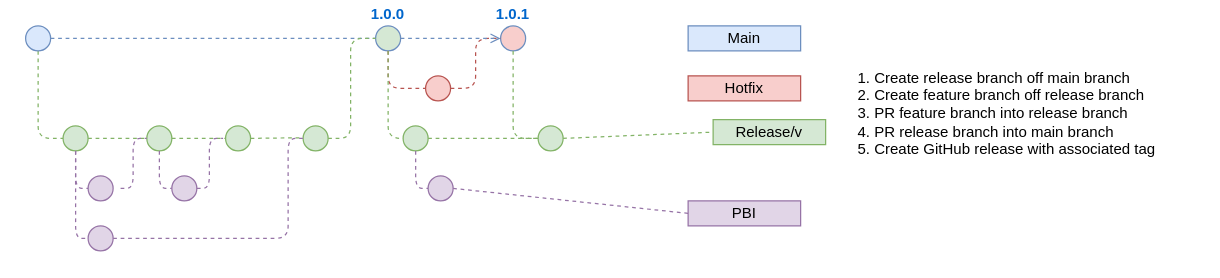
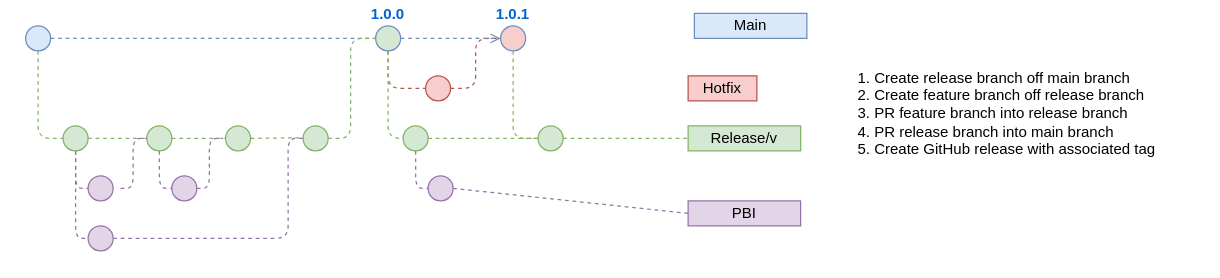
(744, 38) -> (751, 26)
(744, 88) -> (723, 88)
(769, 132) -> (744, 138)
